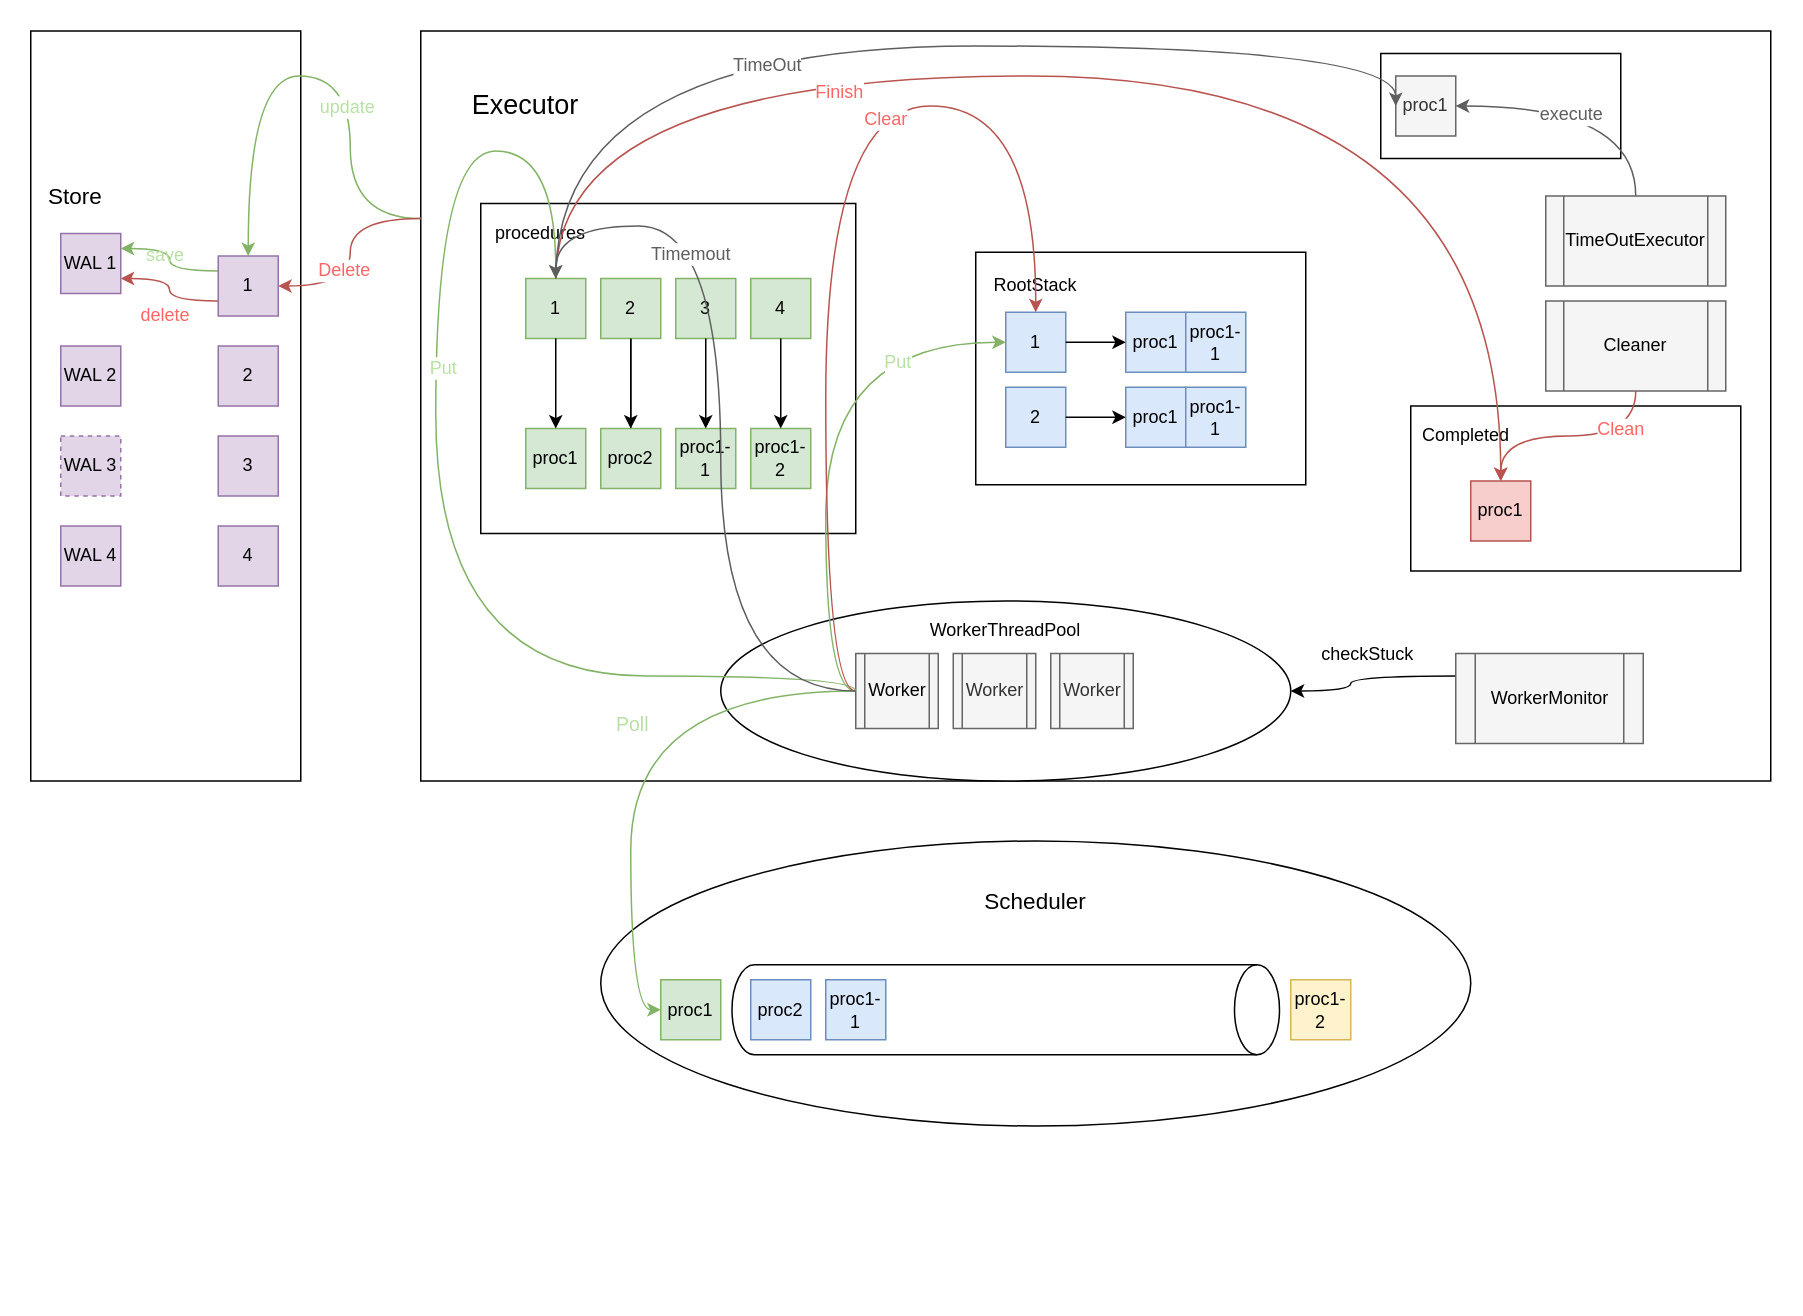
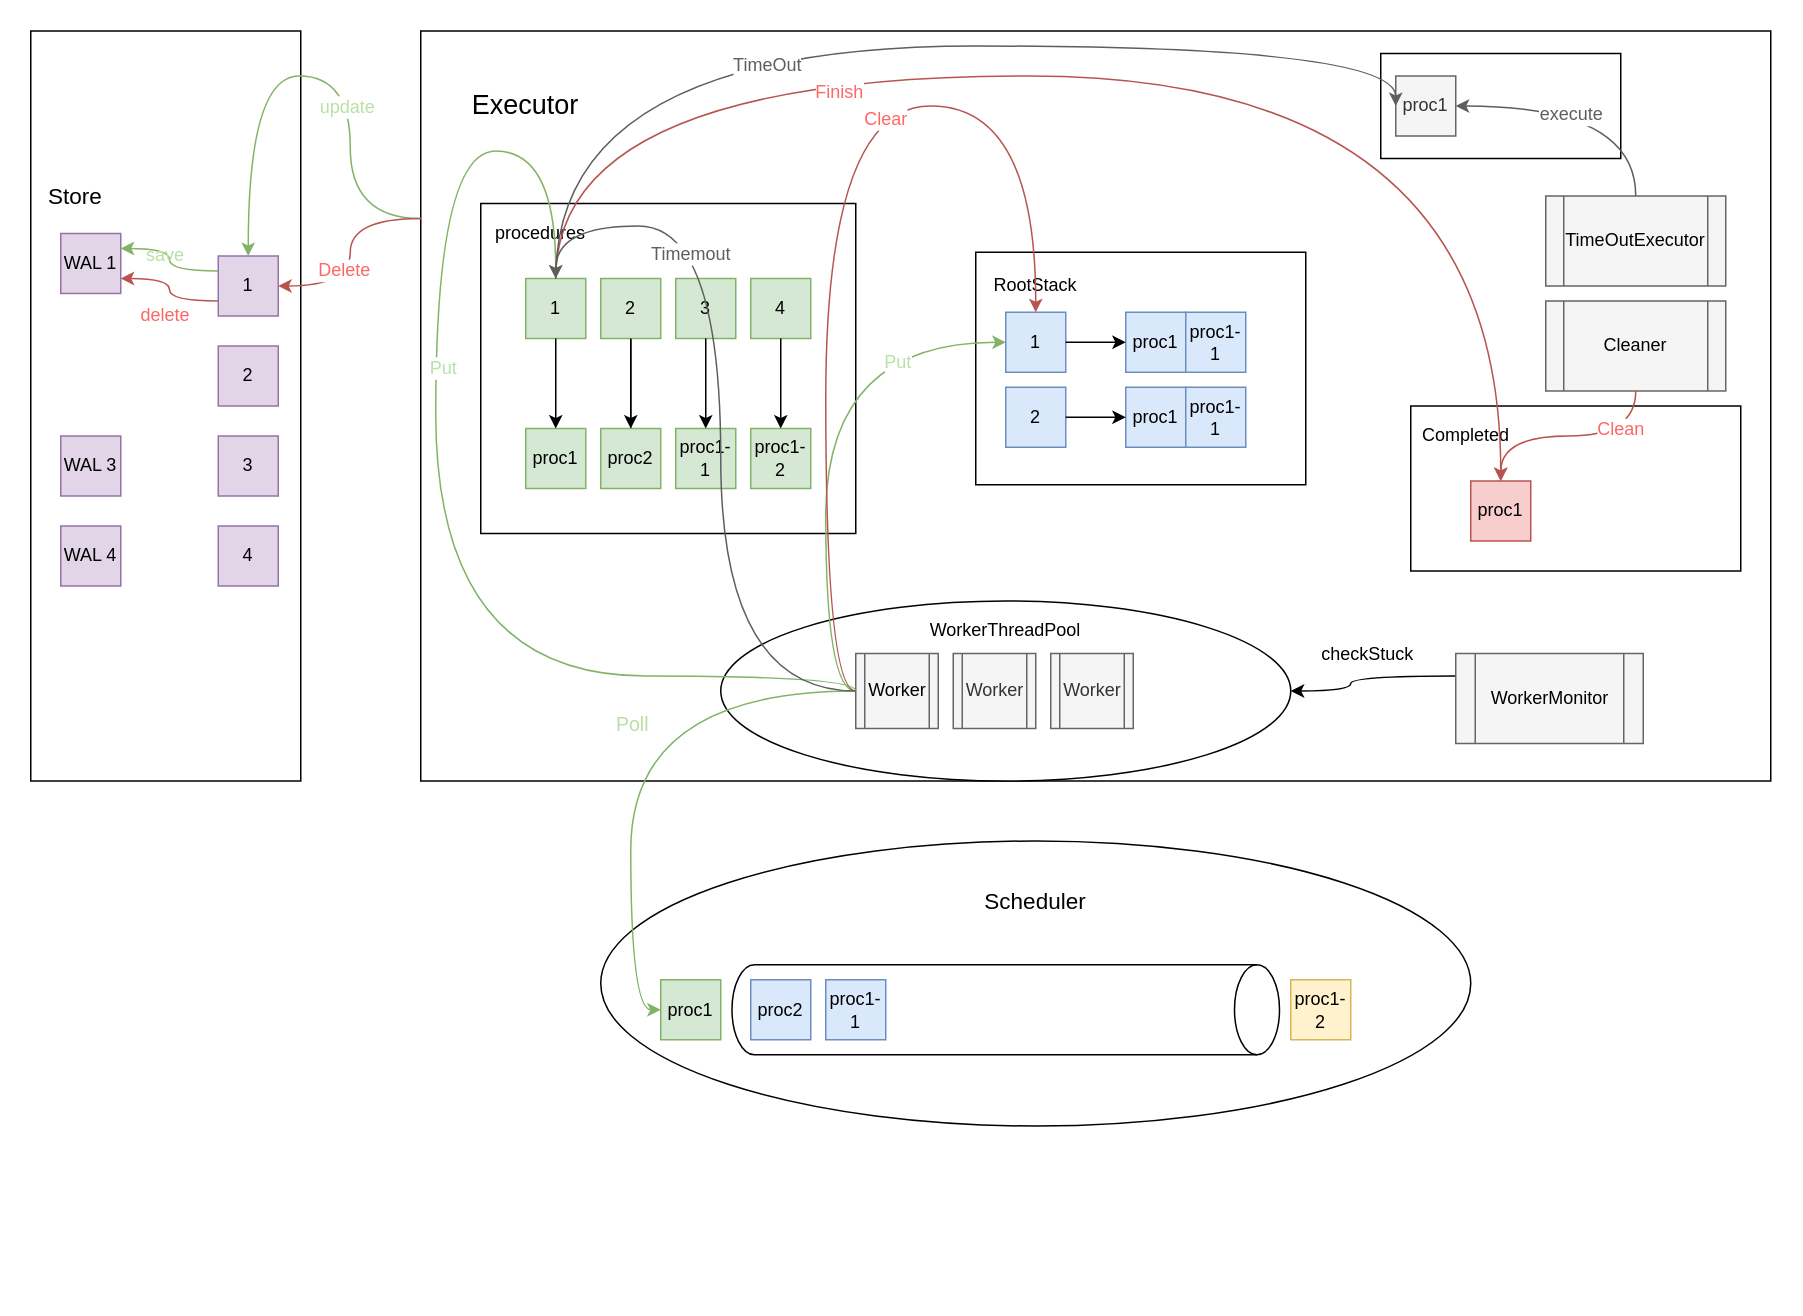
(91, 376) -> none
(91, 466) -> (91, 466)
